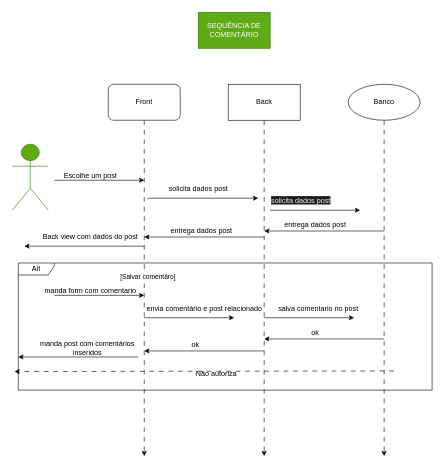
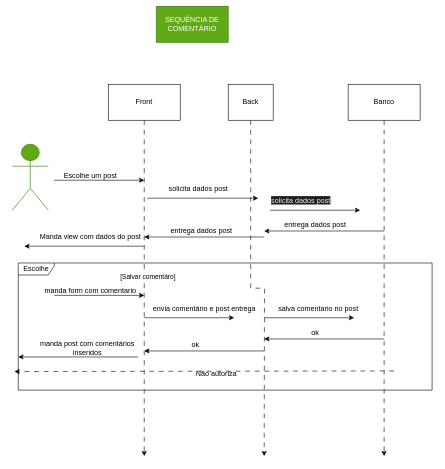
(234, 30) -> (192, 24)
(144, 102) -> (144, 102)
(264, 102) -> (251, 102)
(384, 102) -> (384, 102)
(91, 237) -> (91, 237)
(36, 269) -> (36, 269)
(205, 309) -> (205, 309)
